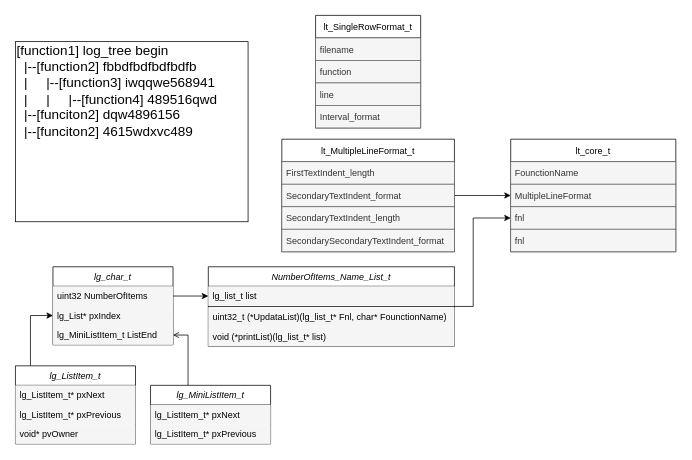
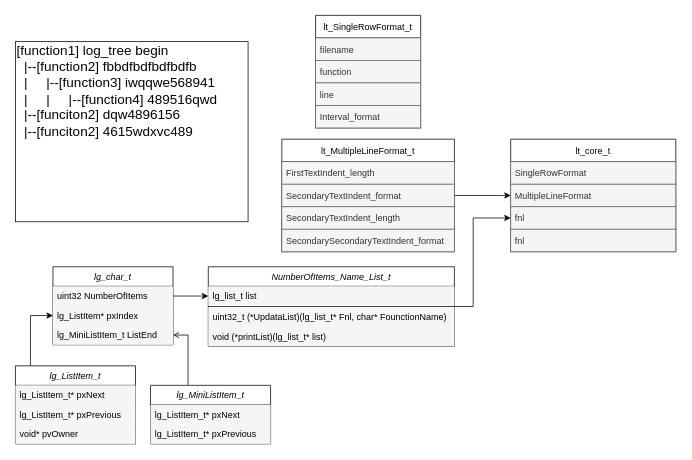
(546, 173) -> (550, 173)
(94, 316) -> (104, 316)
